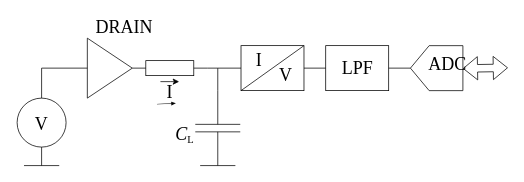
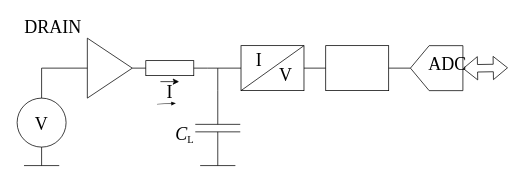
(124, 27) -> (53, 27)
(357, 68) -> none
